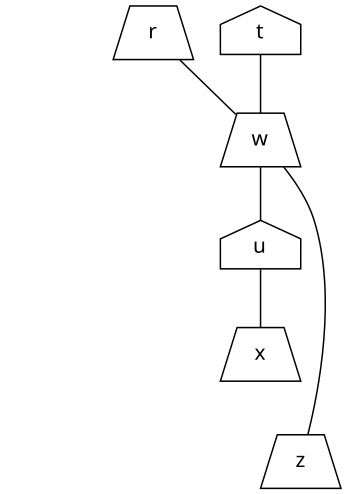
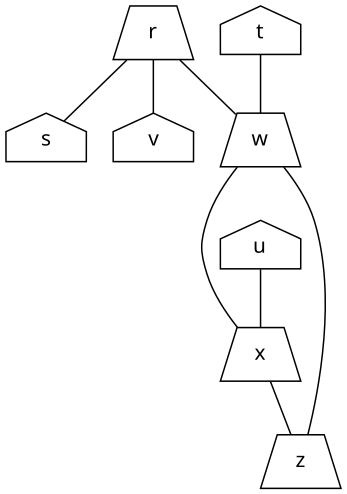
none -> (46, 140)
none -> (153, 140)
(261, 194) -> (202, 247)
none -> (281, 408)
